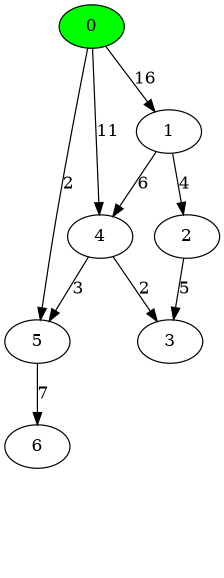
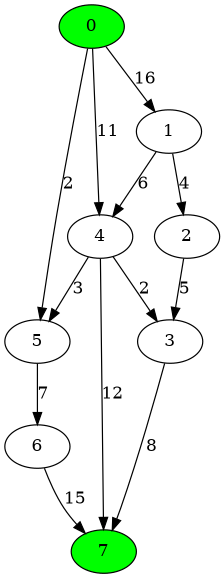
none -> (104, 552)
